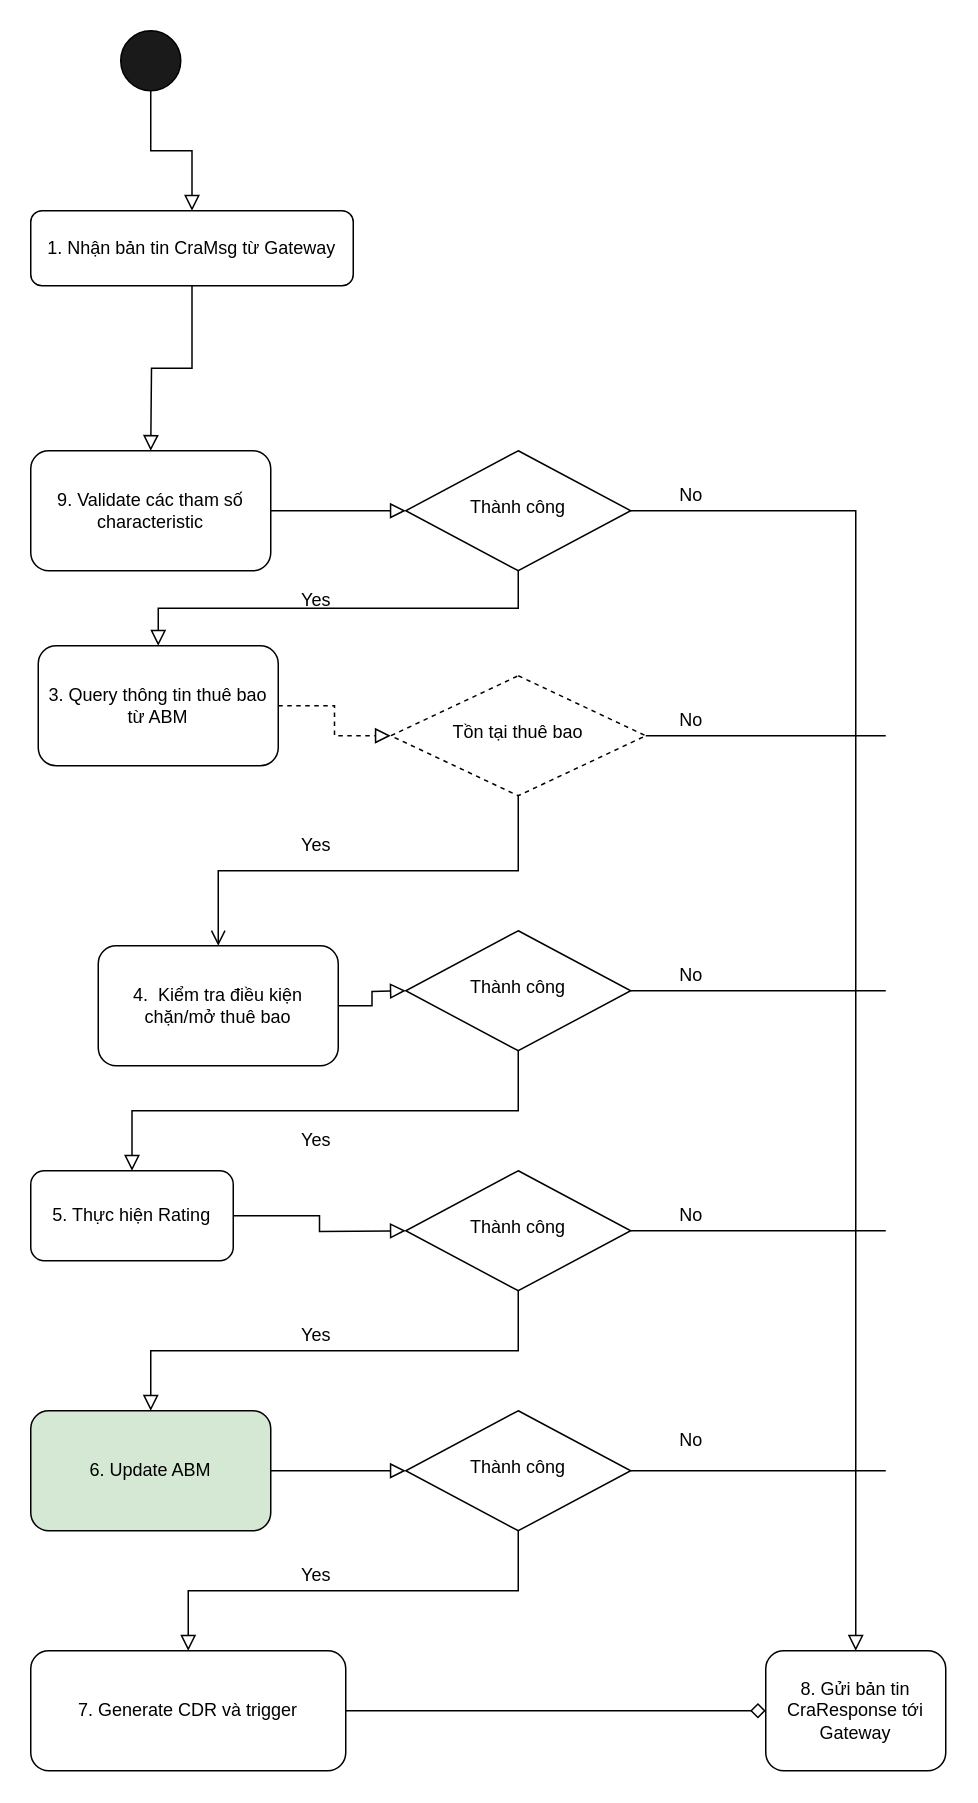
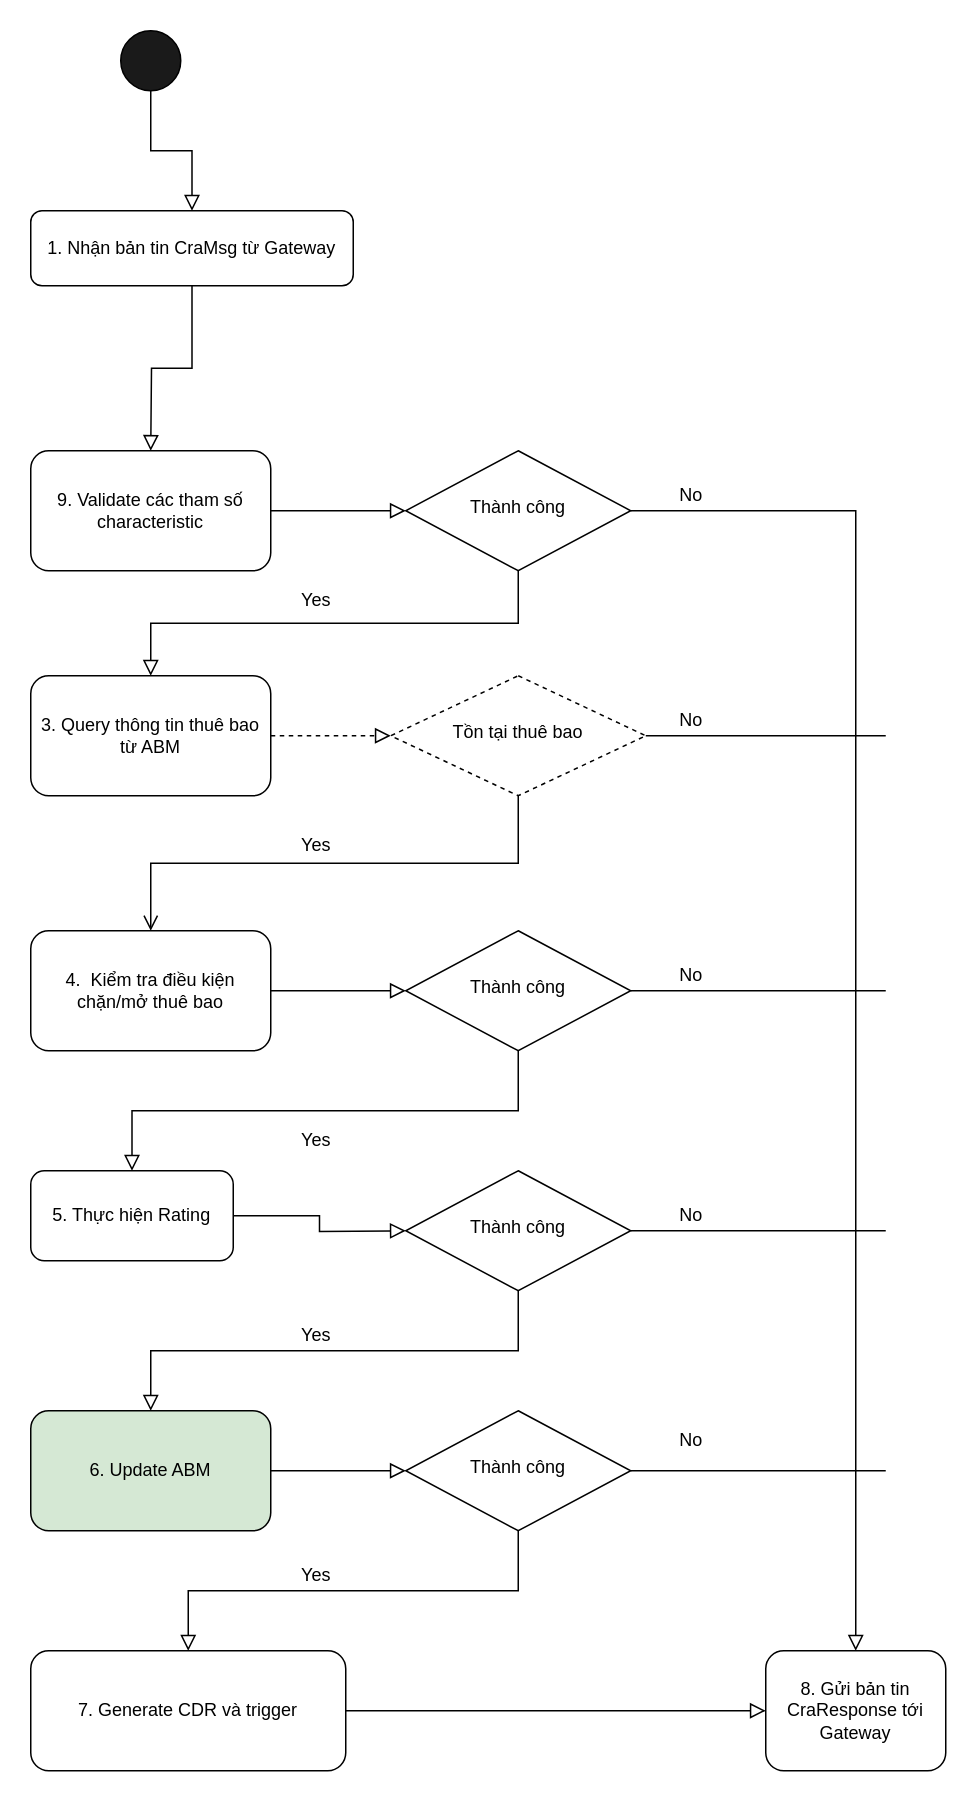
(158, 706) -> (151, 736)
(218, 1006) -> (151, 991)
(749, 1711) -> (749, 1711)
